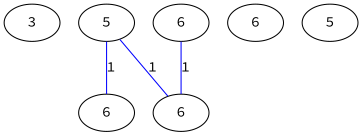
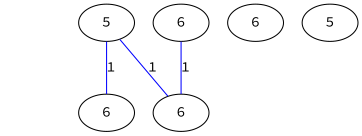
(32, 23) -> none
